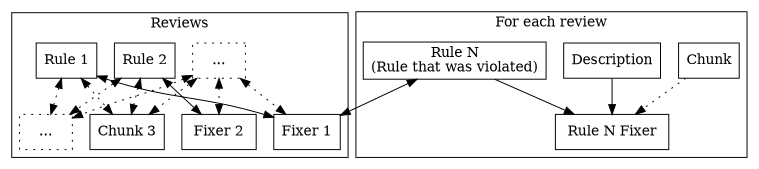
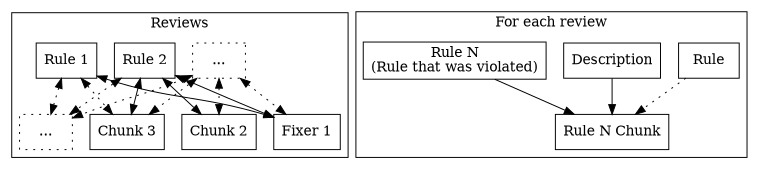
(709, 61) -> (709, 61)
(136, 96) -> (136, 96)
(379, 97) -> (226, 97)
(219, 132) -> (219, 132)
(612, 132) -> (612, 132)
